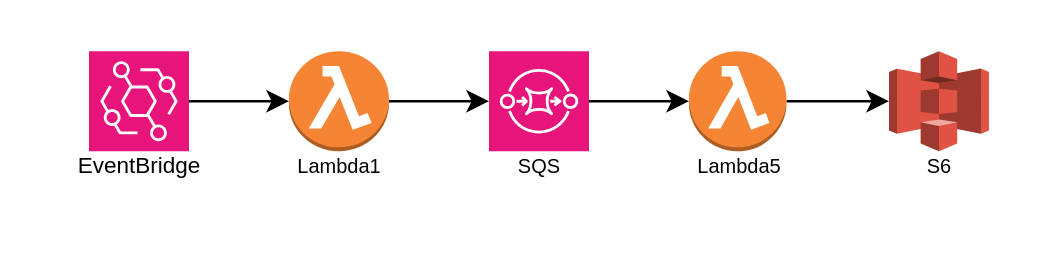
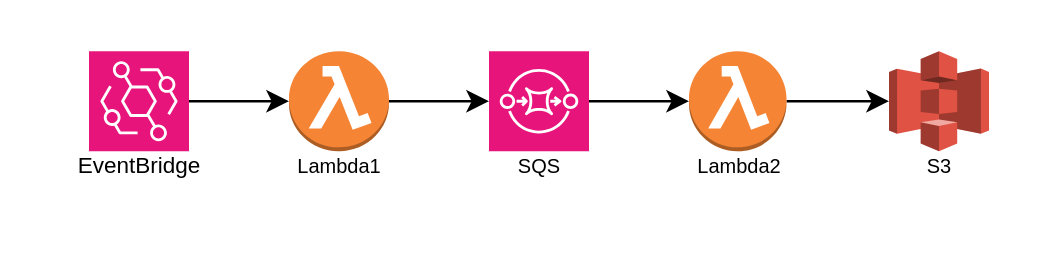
(740, 164) -> (740, 164)
(940, 164) -> (940, 164)
